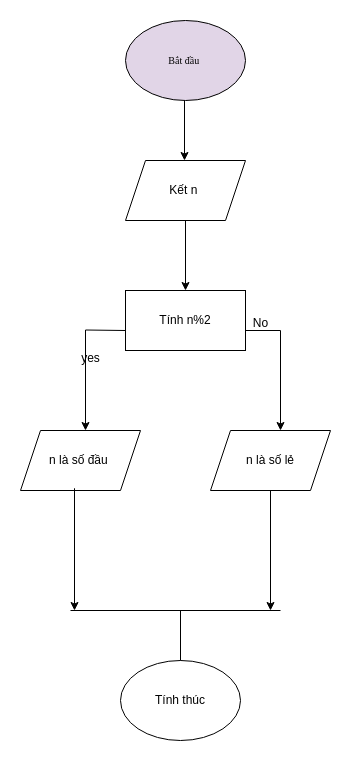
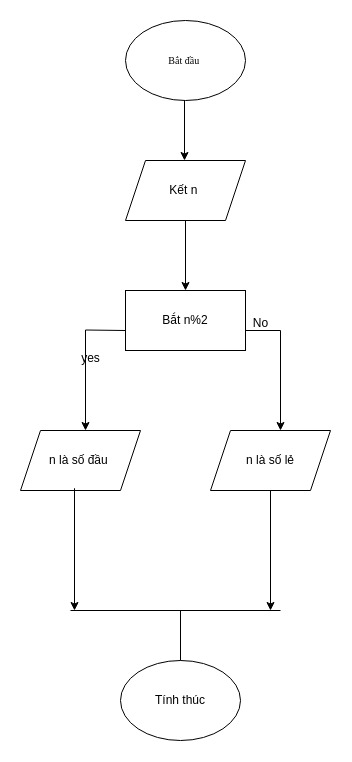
(186, 61) -> (186, 61)
(186, 321) -> (186, 321)
